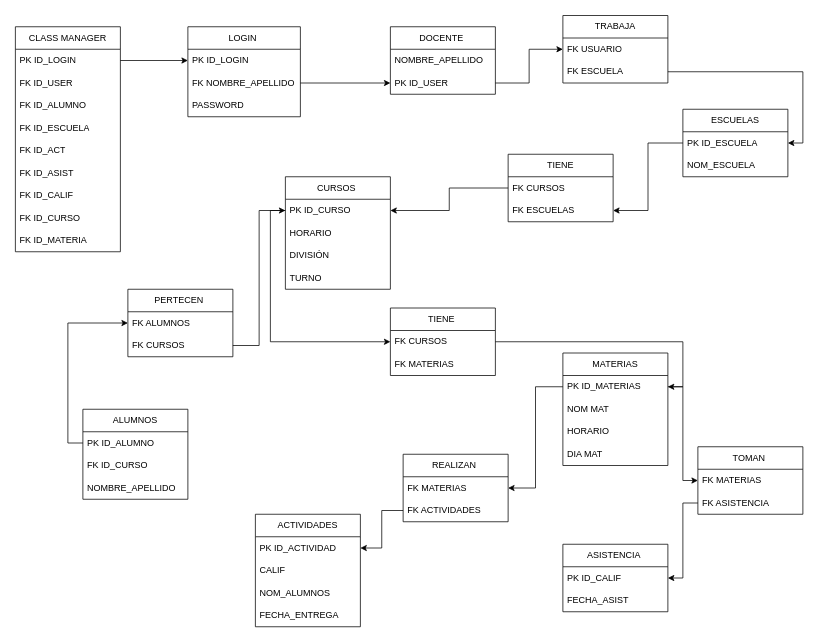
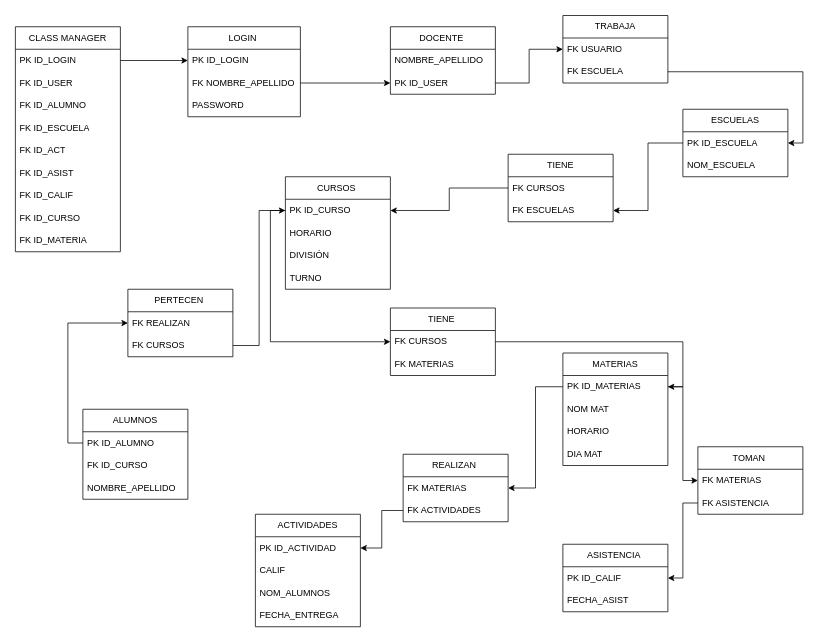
(156, 323) -> (159, 323)
